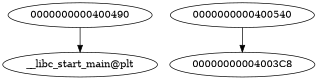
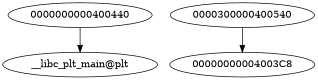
(80, 15) -> (80, 15)
(242, 15) -> (242, 15)
(80, 65) -> (80, 65)
